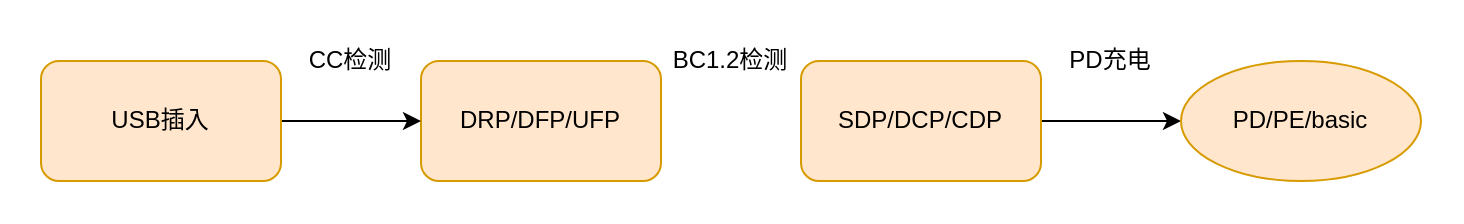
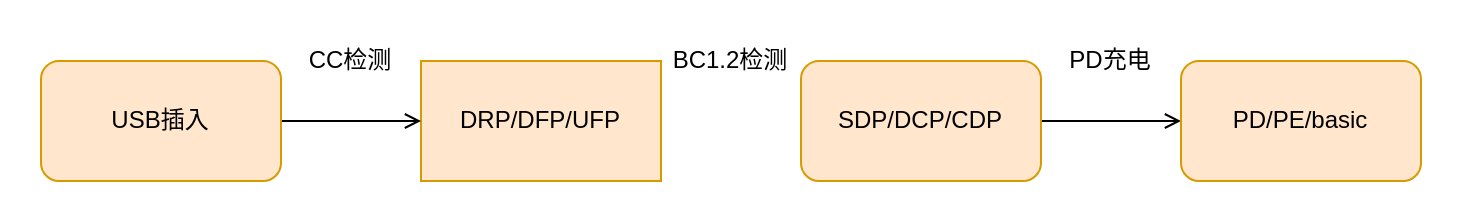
(406, 121) -> (408, 121)
(541, 121) -> (541, 121)
(1166, 121) -> (1168, 121)
(1301, 121) -> (1301, 121)
